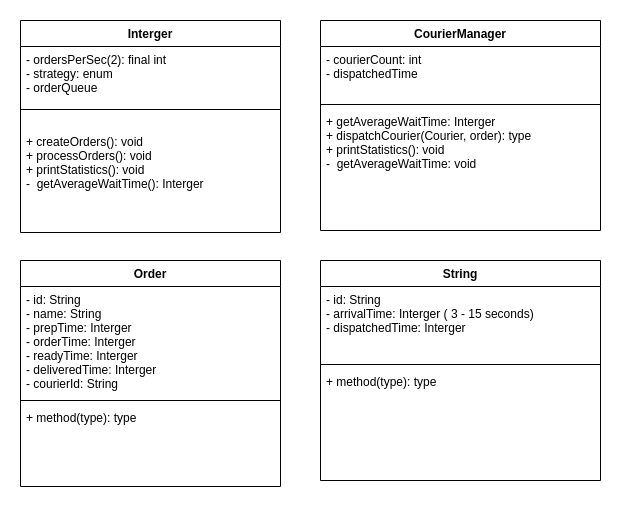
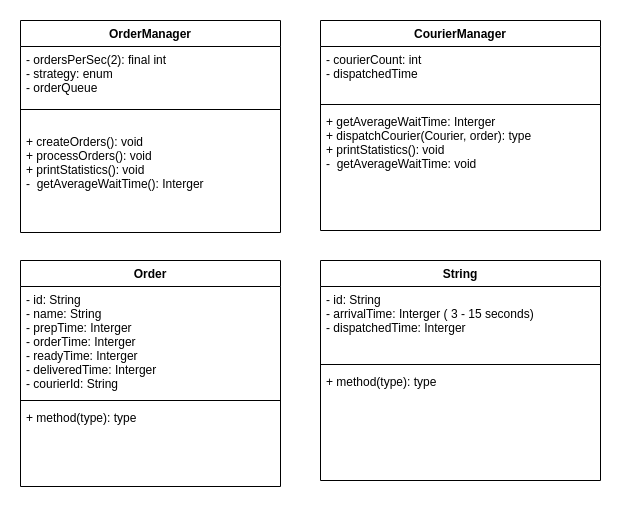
(150, 34) -> (150, 34)
